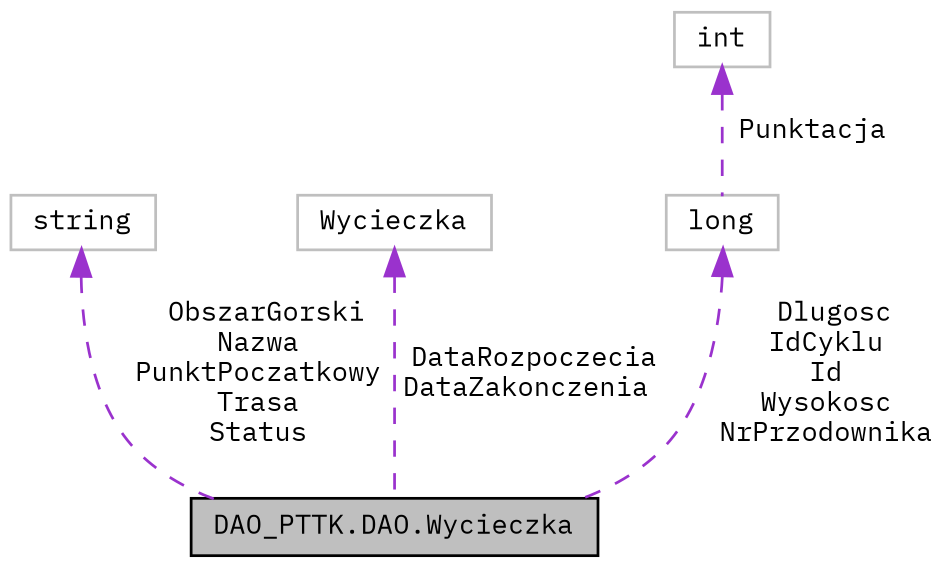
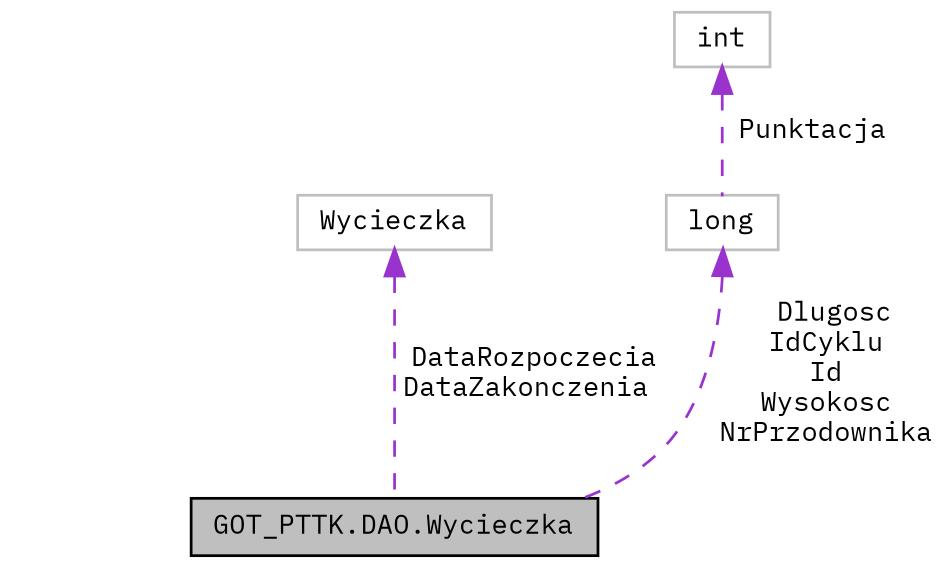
(83, 223) -> none
(395, 527) -> (395, 527)
